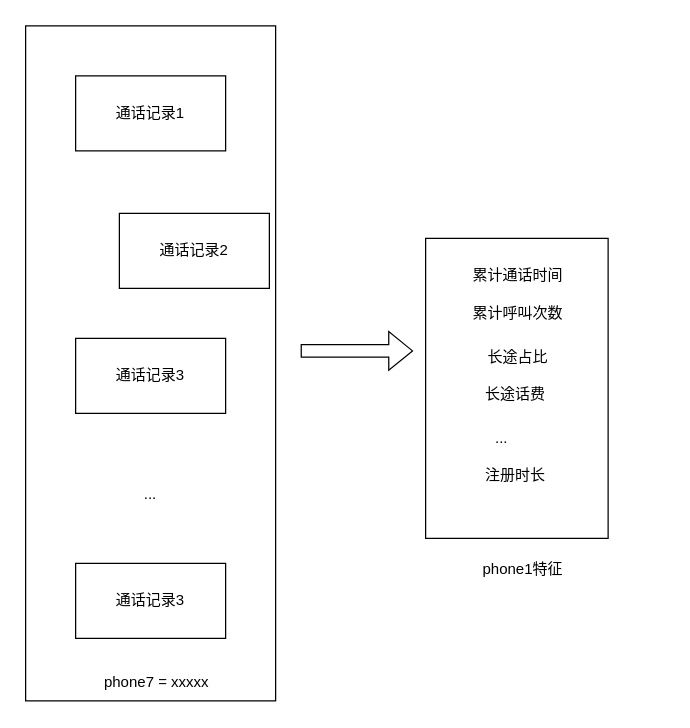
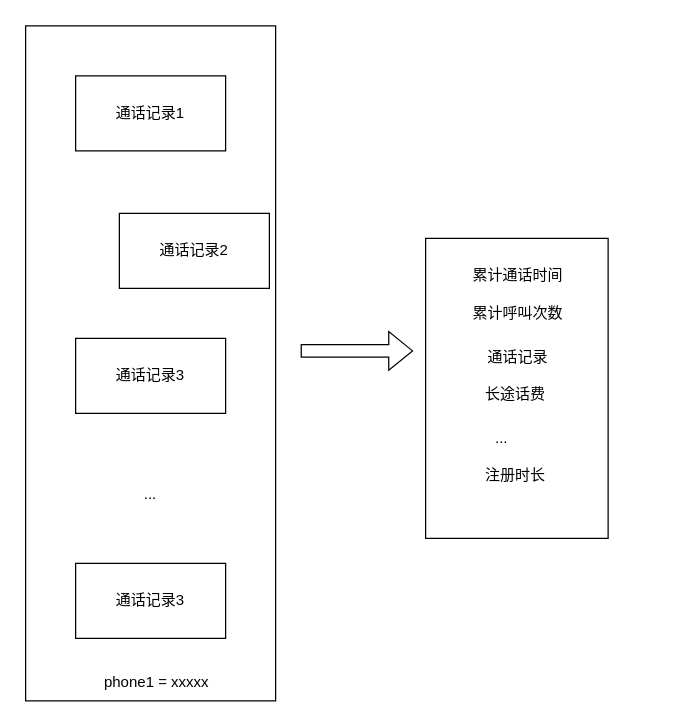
(518, 357) -> (518, 357)
(563, 569) -> none
(157, 682) -> (157, 682)
